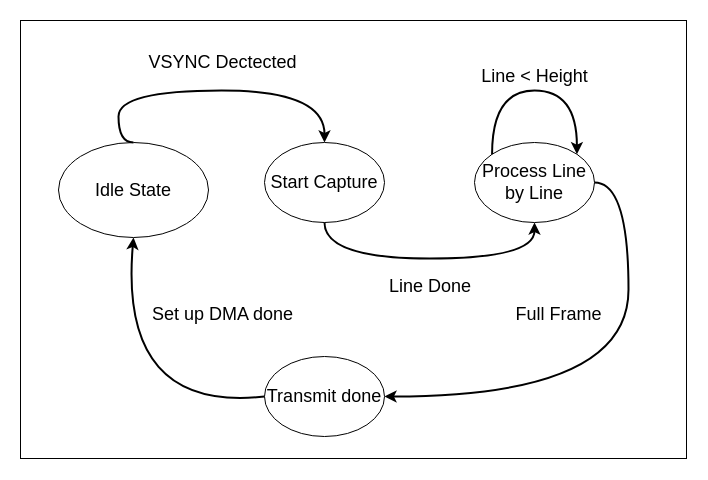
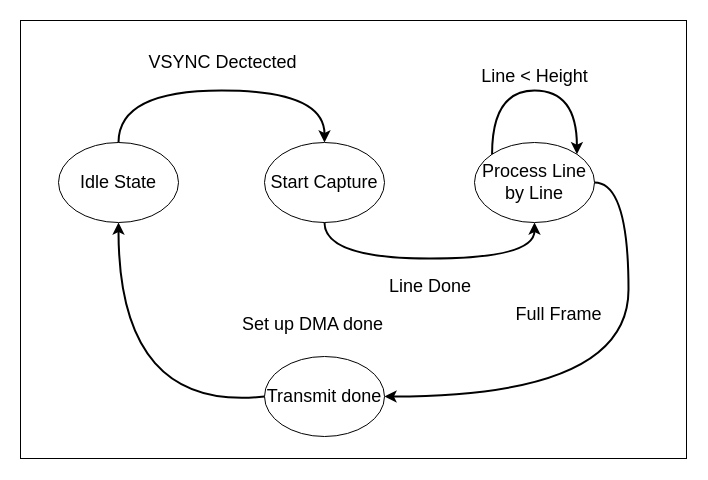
(134, 190) -> (119, 183)
(223, 315) -> (313, 325)
